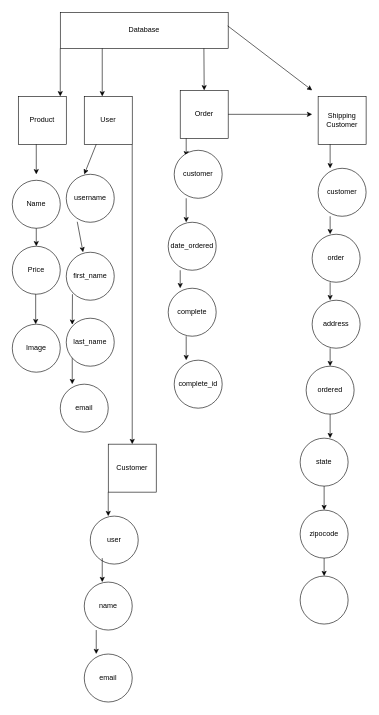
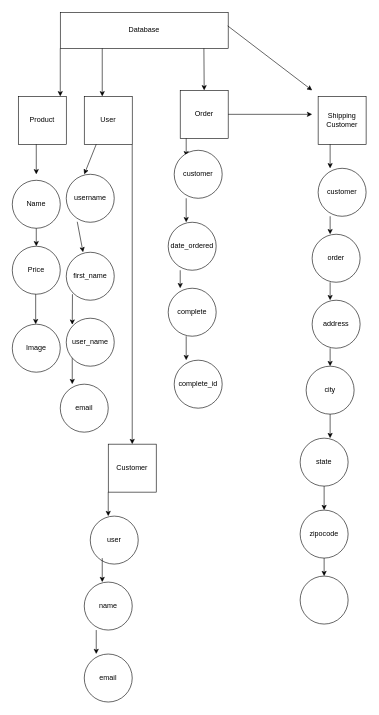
(90, 342) -> (90, 342)
(330, 390) -> (330, 390)
